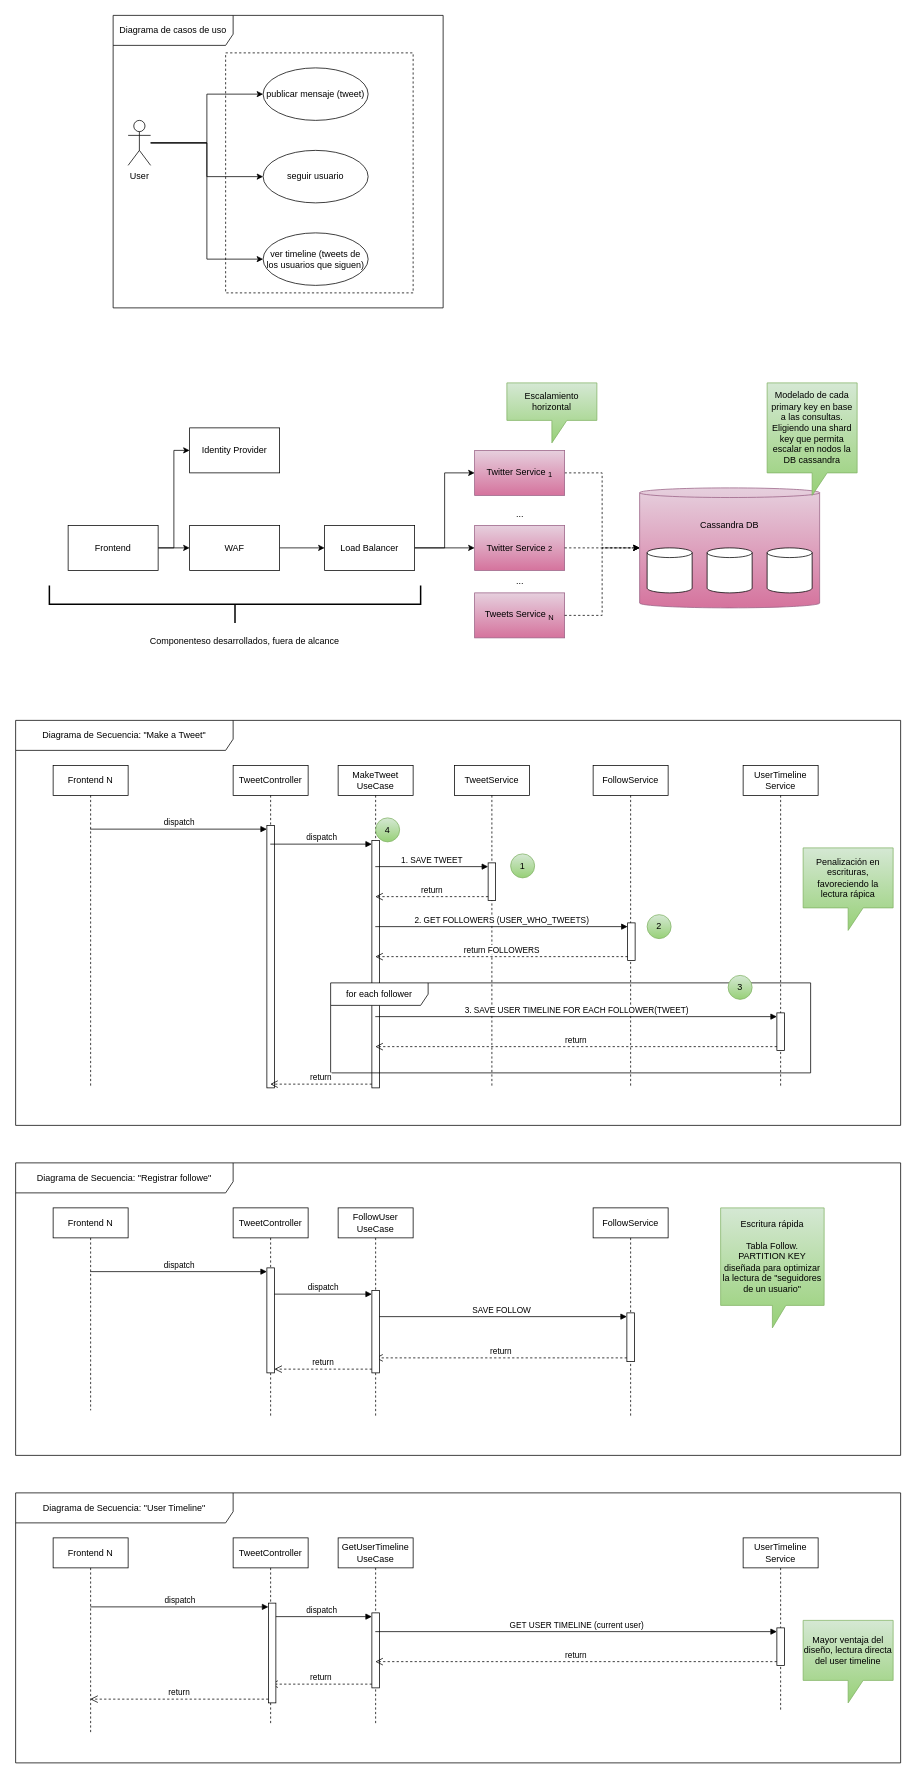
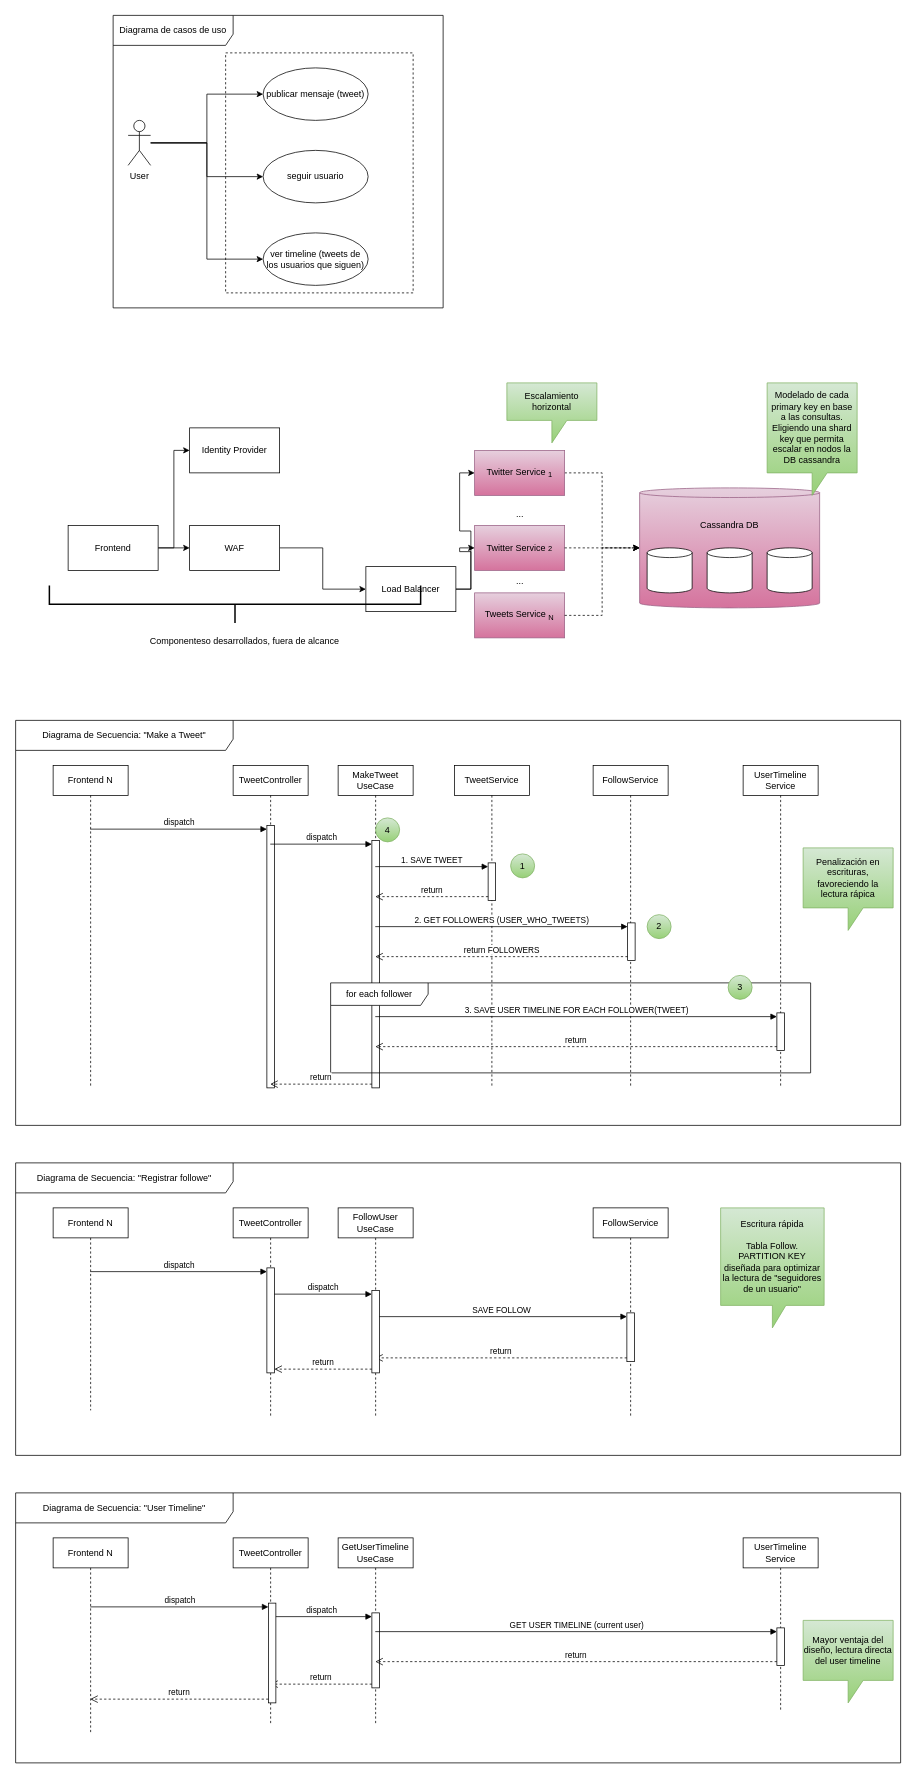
(369, 548) -> (411, 589)
